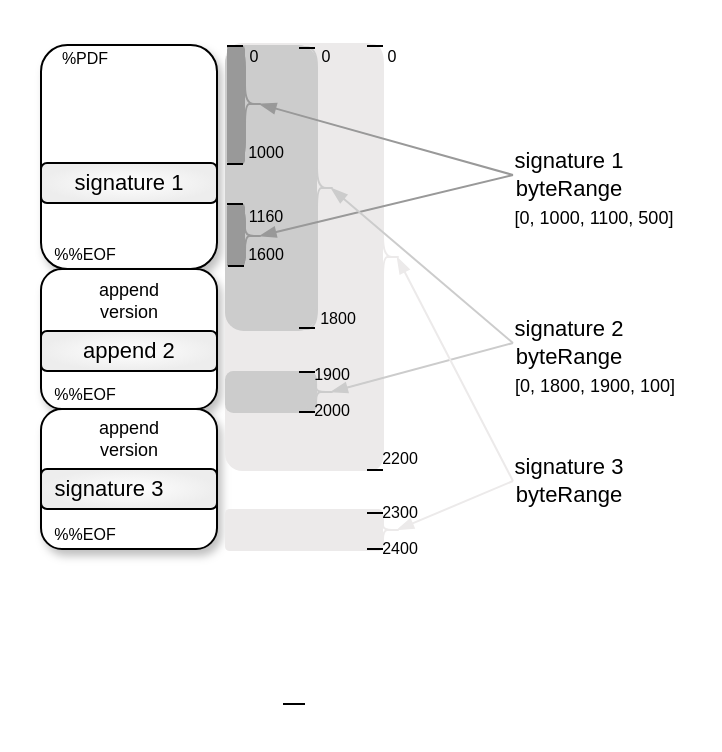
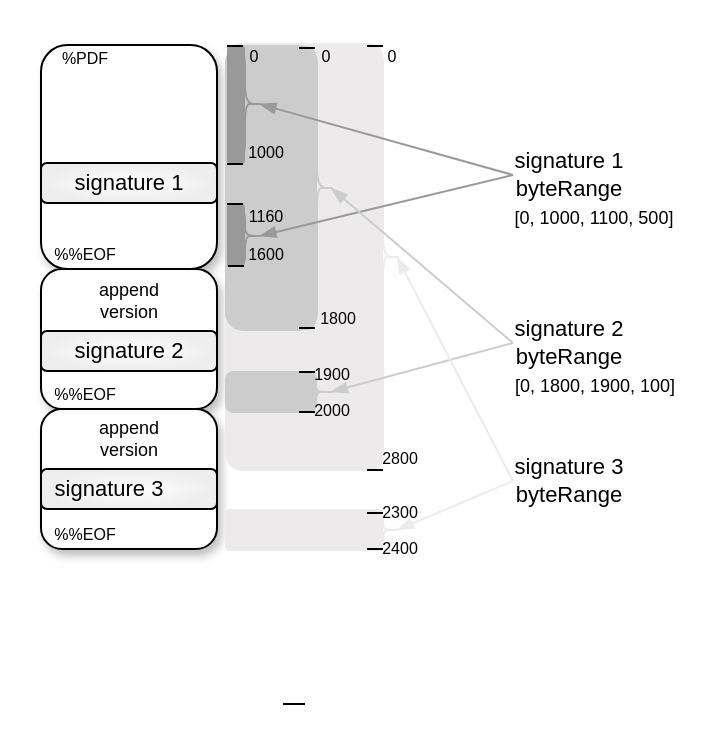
(130, 351) -> (130, 351)
(401, 459) -> (401, 459)
